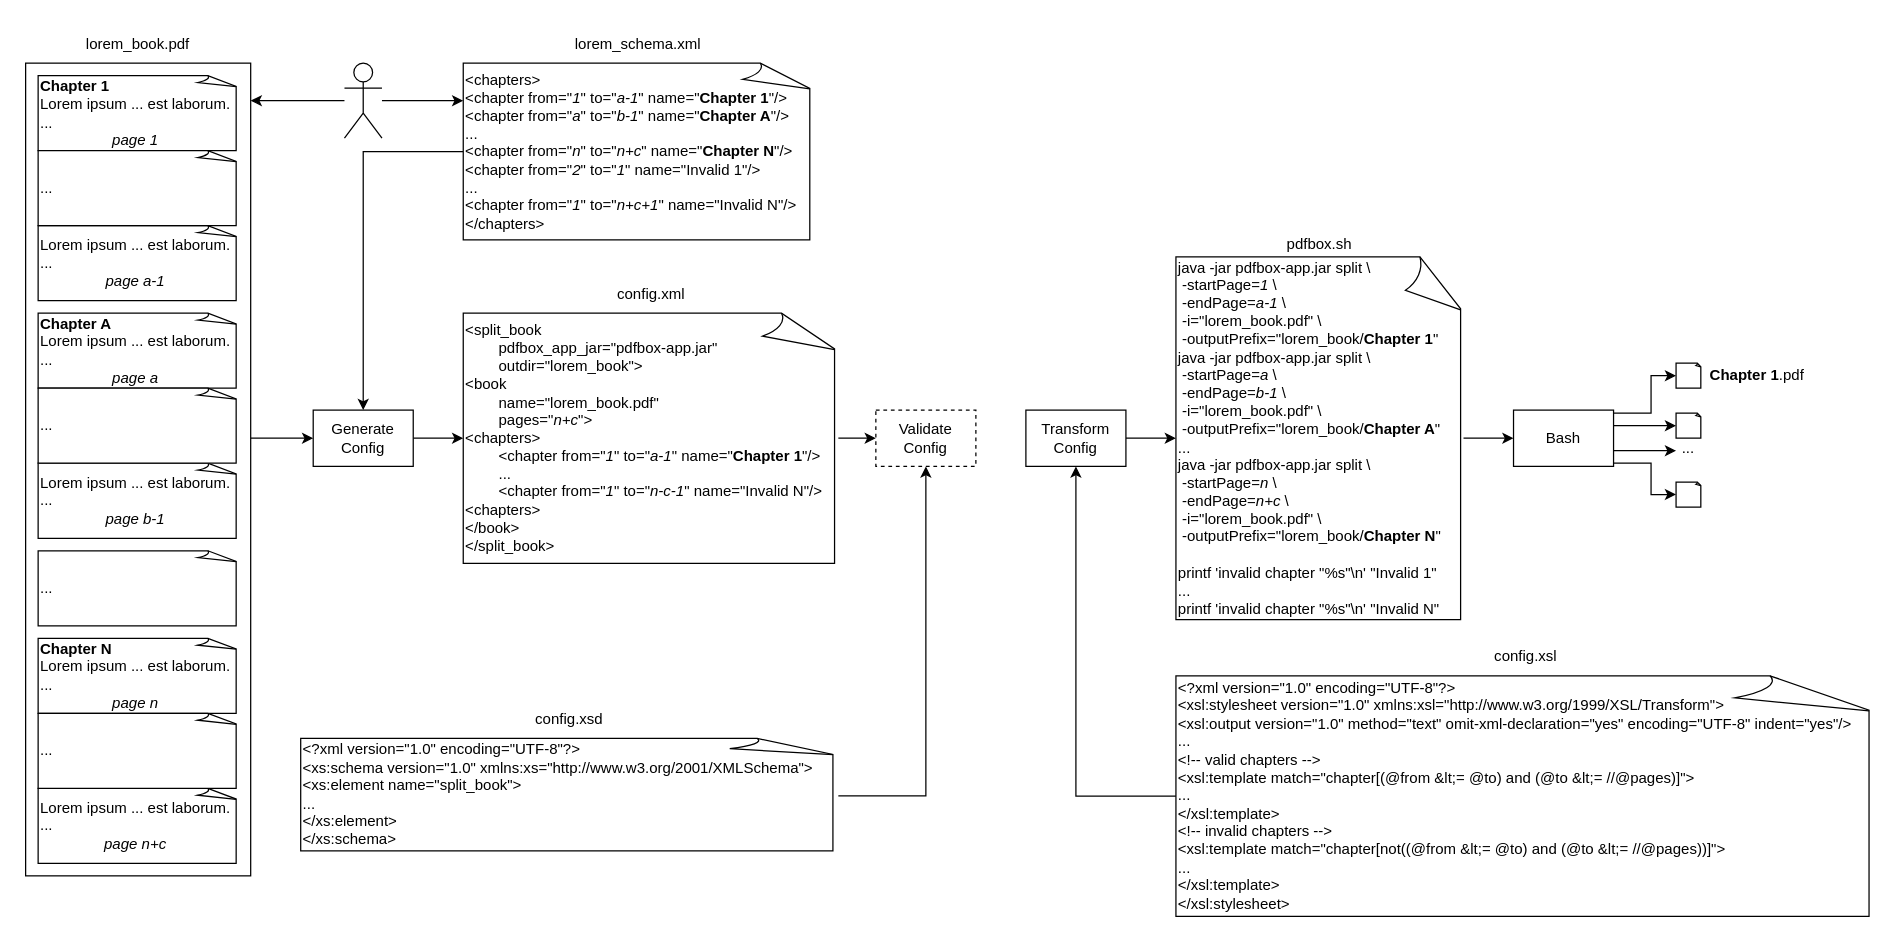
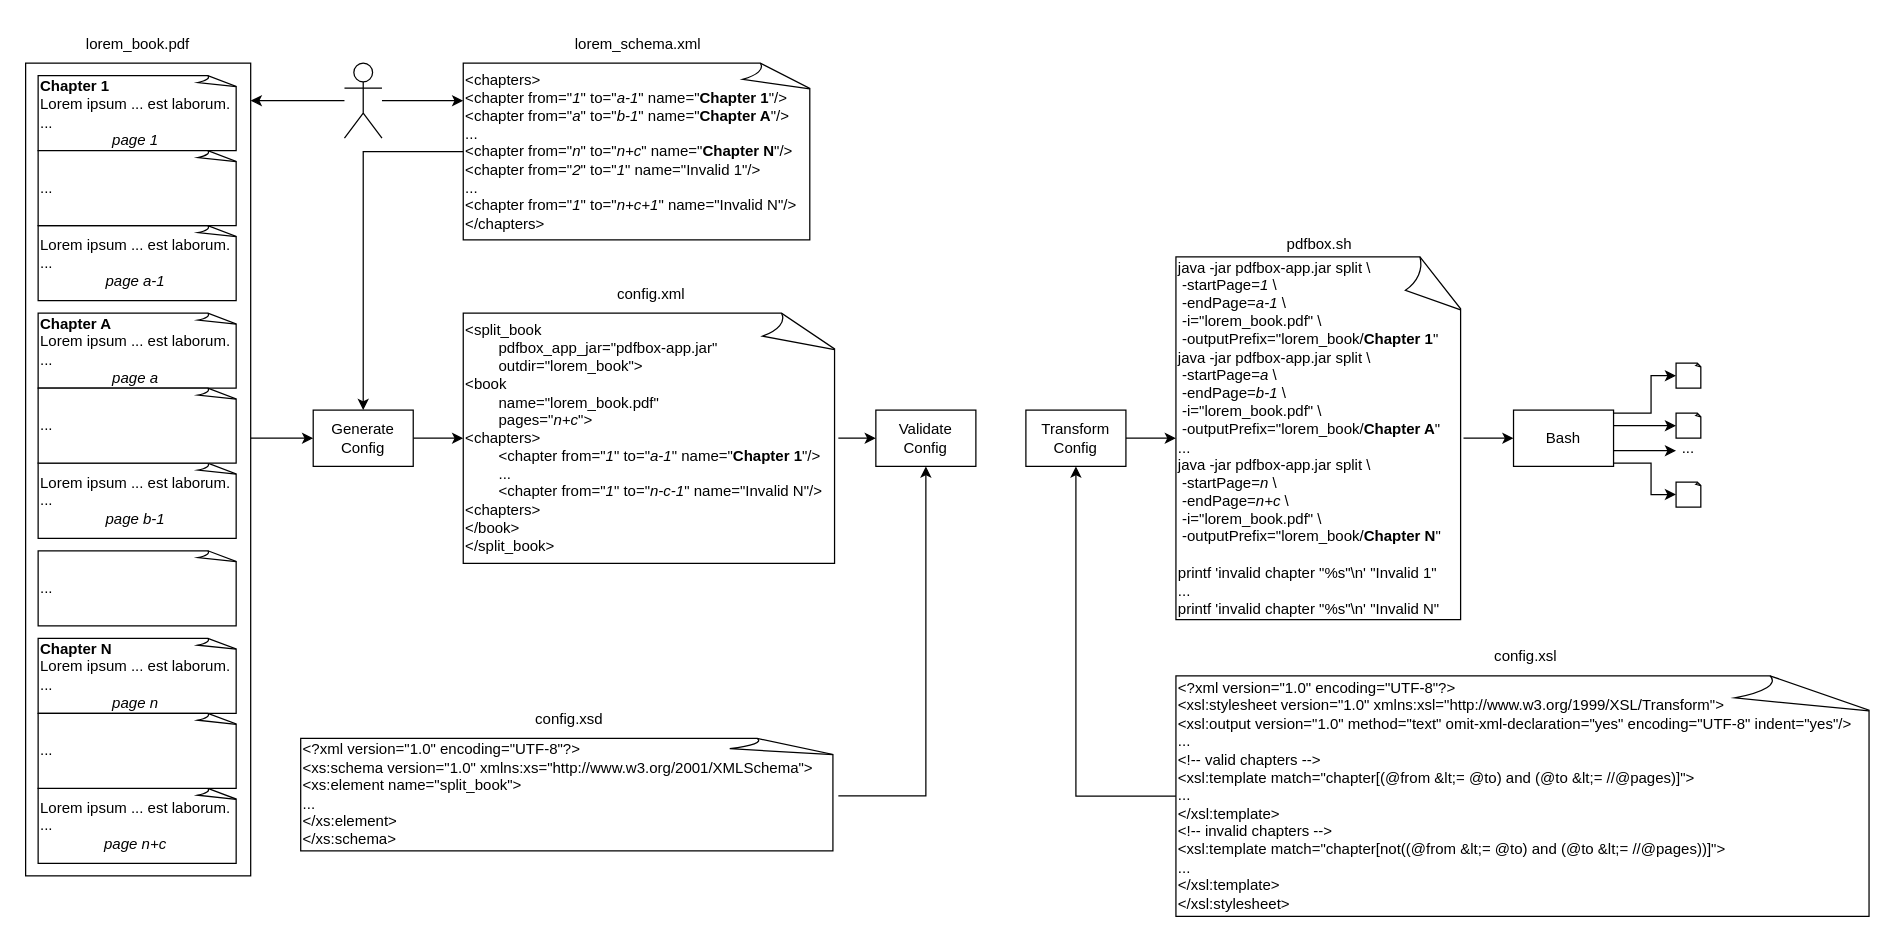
(1757, 376) -> none
(926, 438) -> (926, 438)
